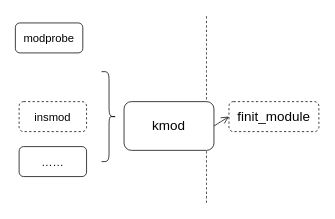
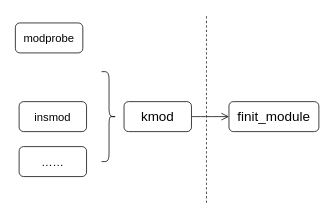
(53, 117) -> (53, 117)
(274, 117) -> (274, 117)
(169, 126) -> (158, 117)
